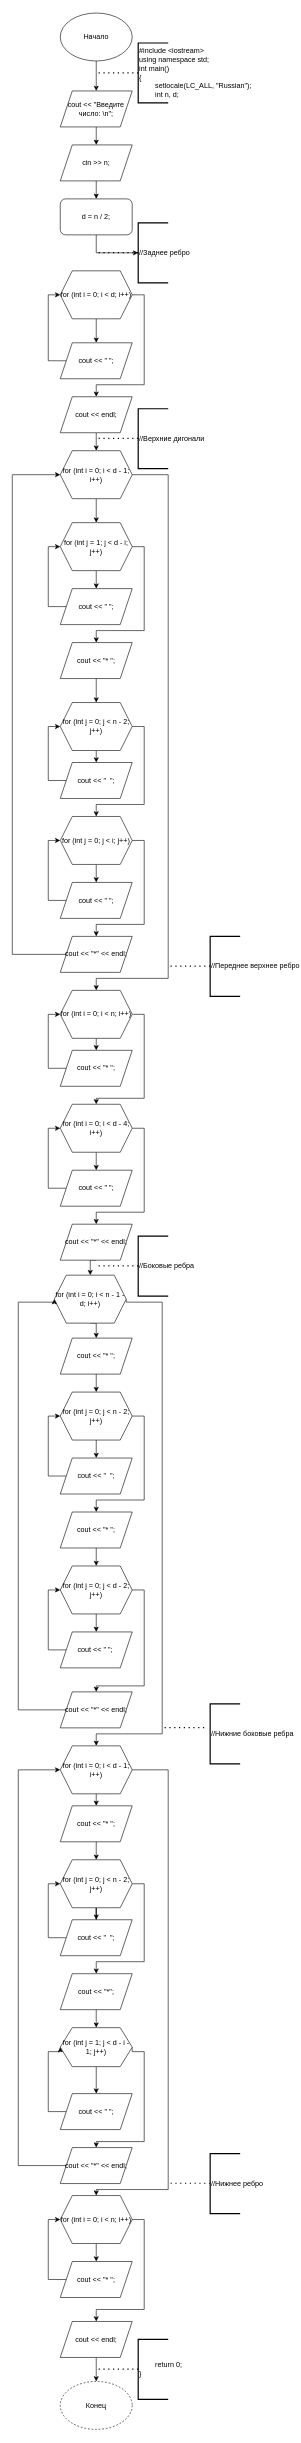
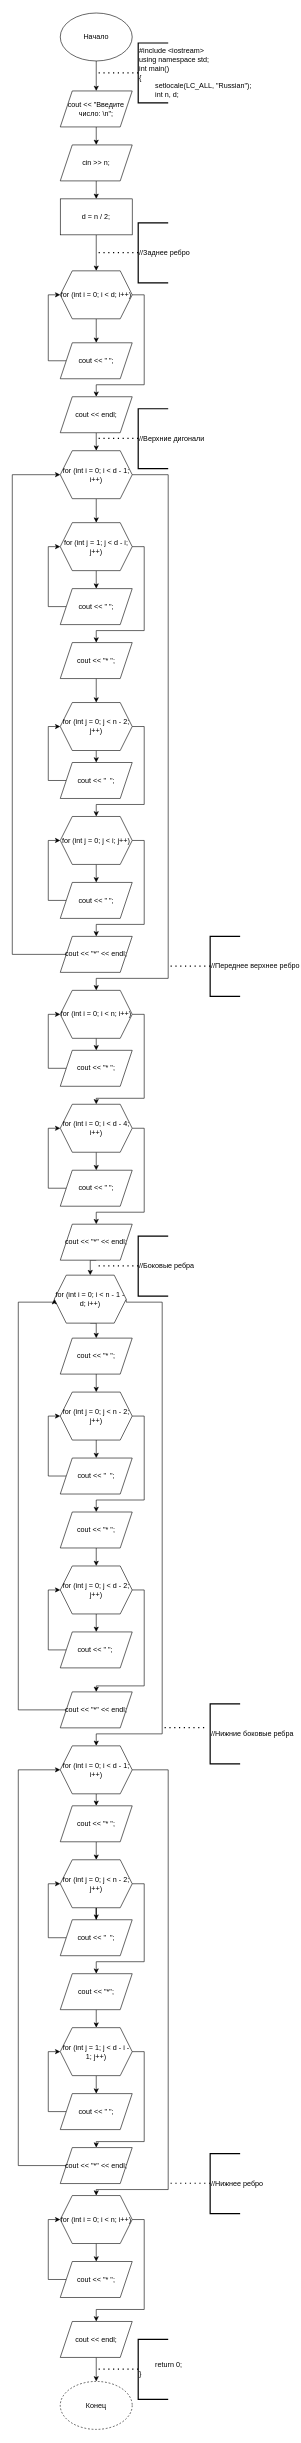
(96, 216) -> (96, 216)
(96, 250) -> (96, 265)
(96, 2048) -> (96, 2052)
